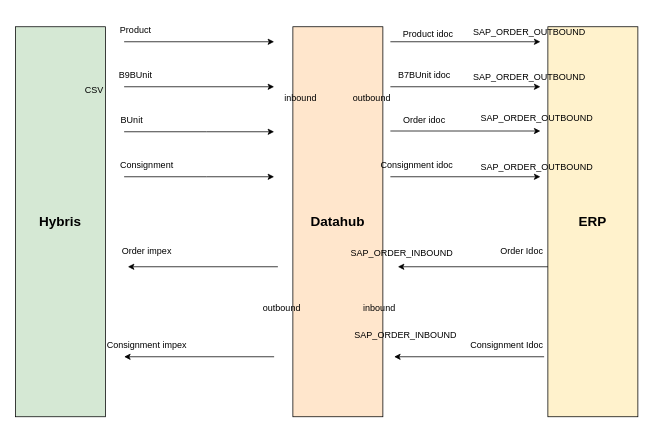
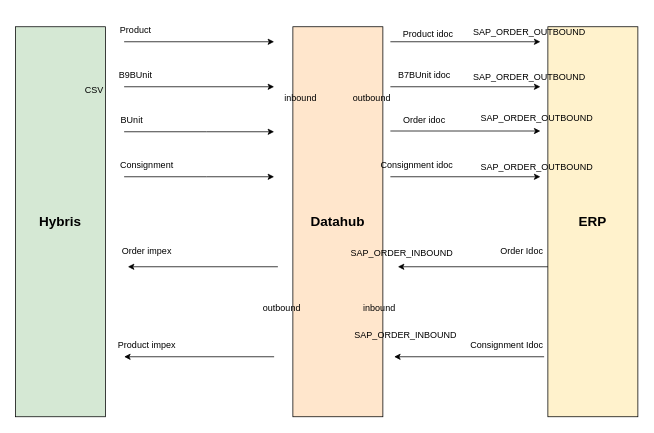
(147, 345) -> (147, 345)
